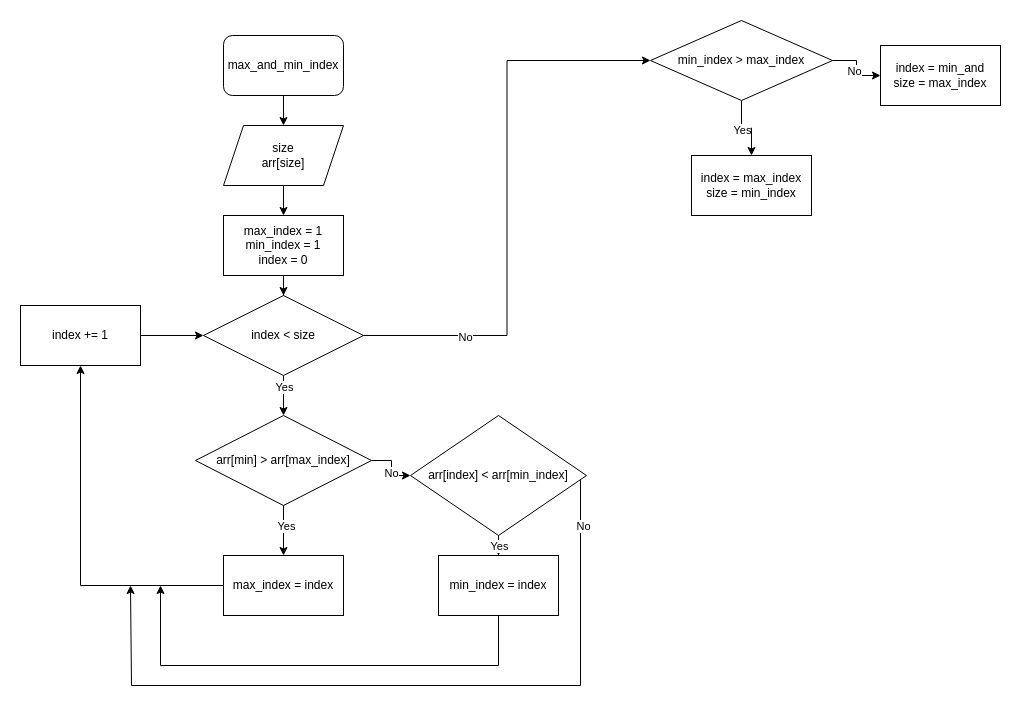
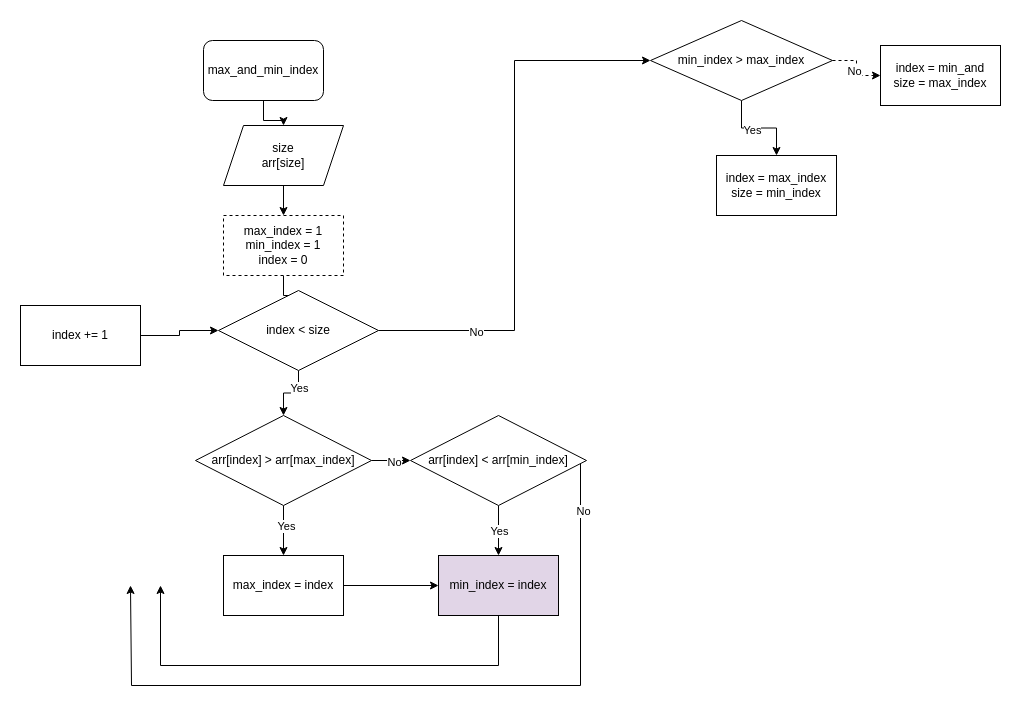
(848, 61) -> (848, 61)
(284, 66) -> (264, 71)
(752, 186) -> (777, 186)
(284, 246) -> (284, 246)
(284, 336) -> (299, 331)
(284, 461) -> (284, 461)
(499, 476) -> (499, 461)
(81, 550) -> (388, 586)
(499, 586) -> (499, 586)
